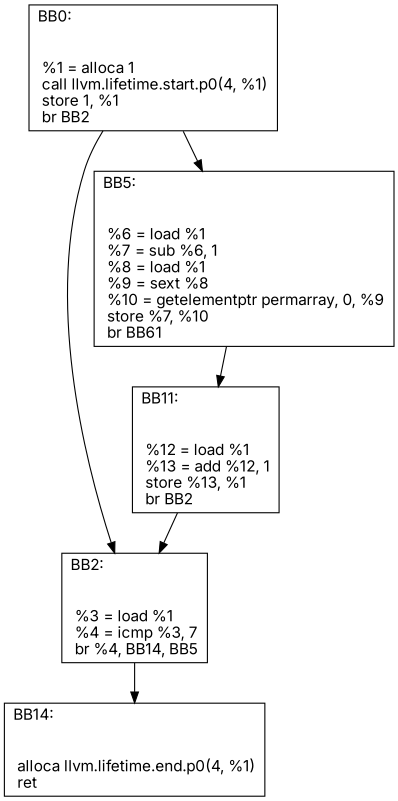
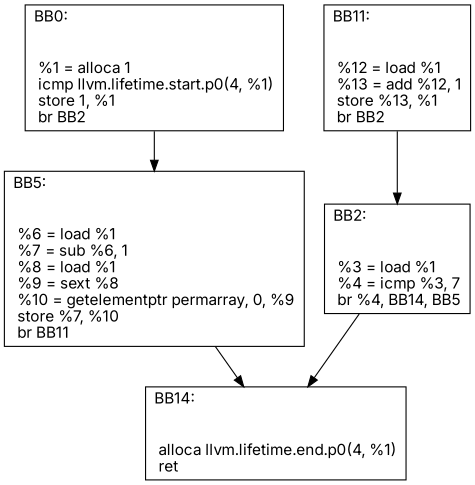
(153, 85) -> (154, 85)
(133, 333) -> (42, 333)
(69, 336) -> none
(223, 361) -> (226, 362)
